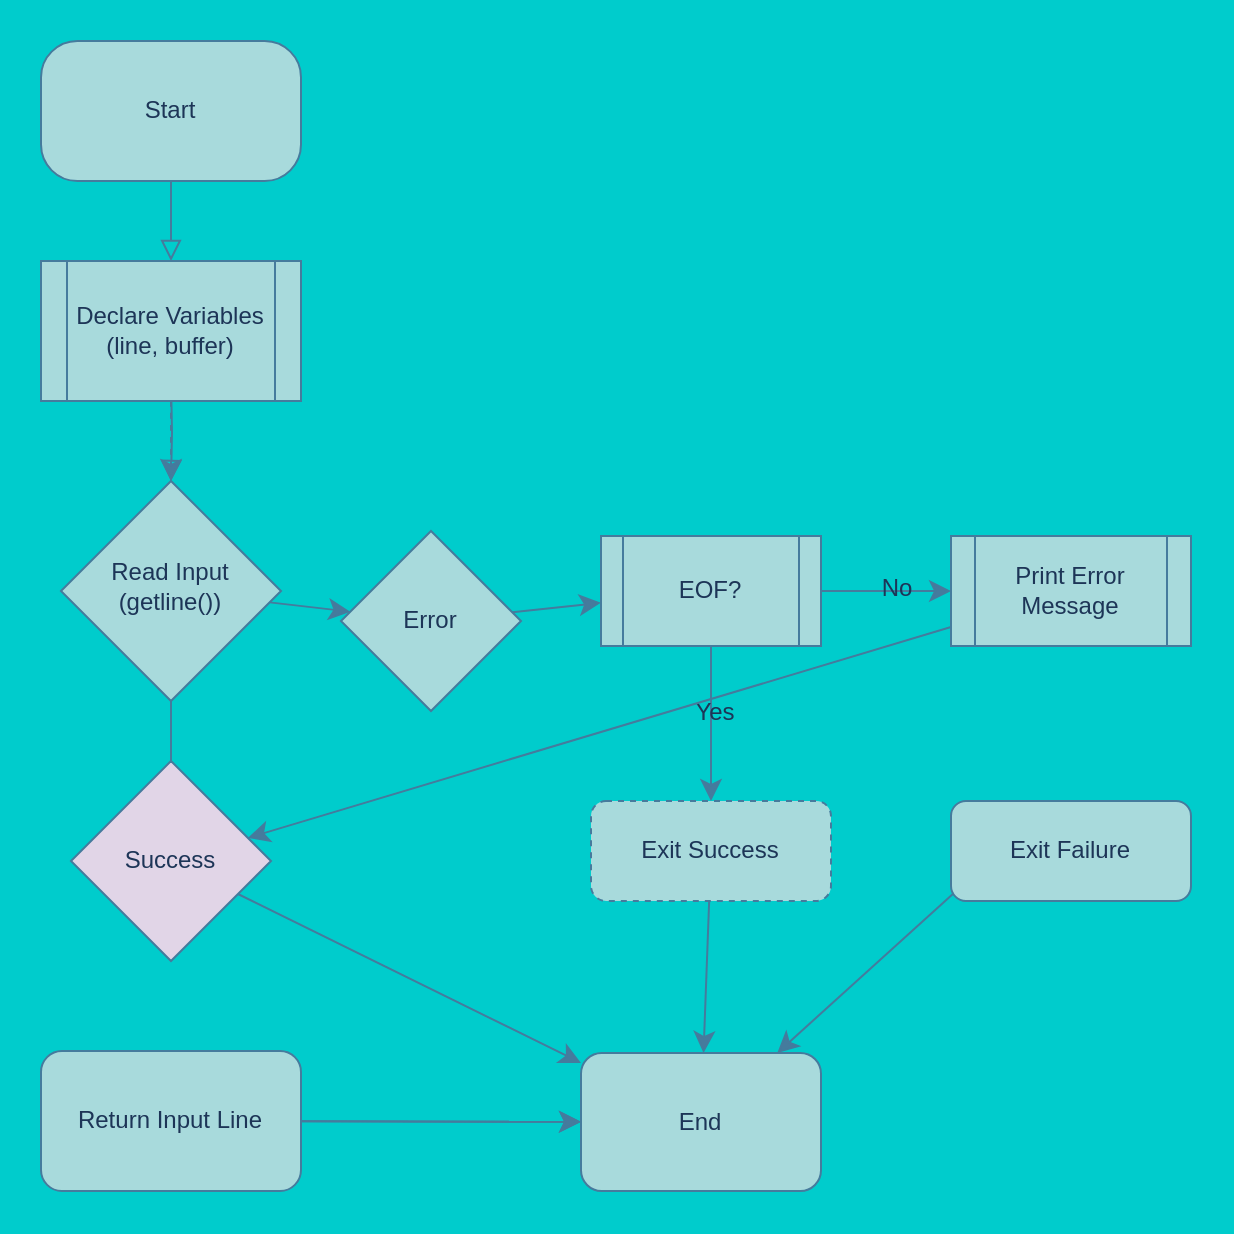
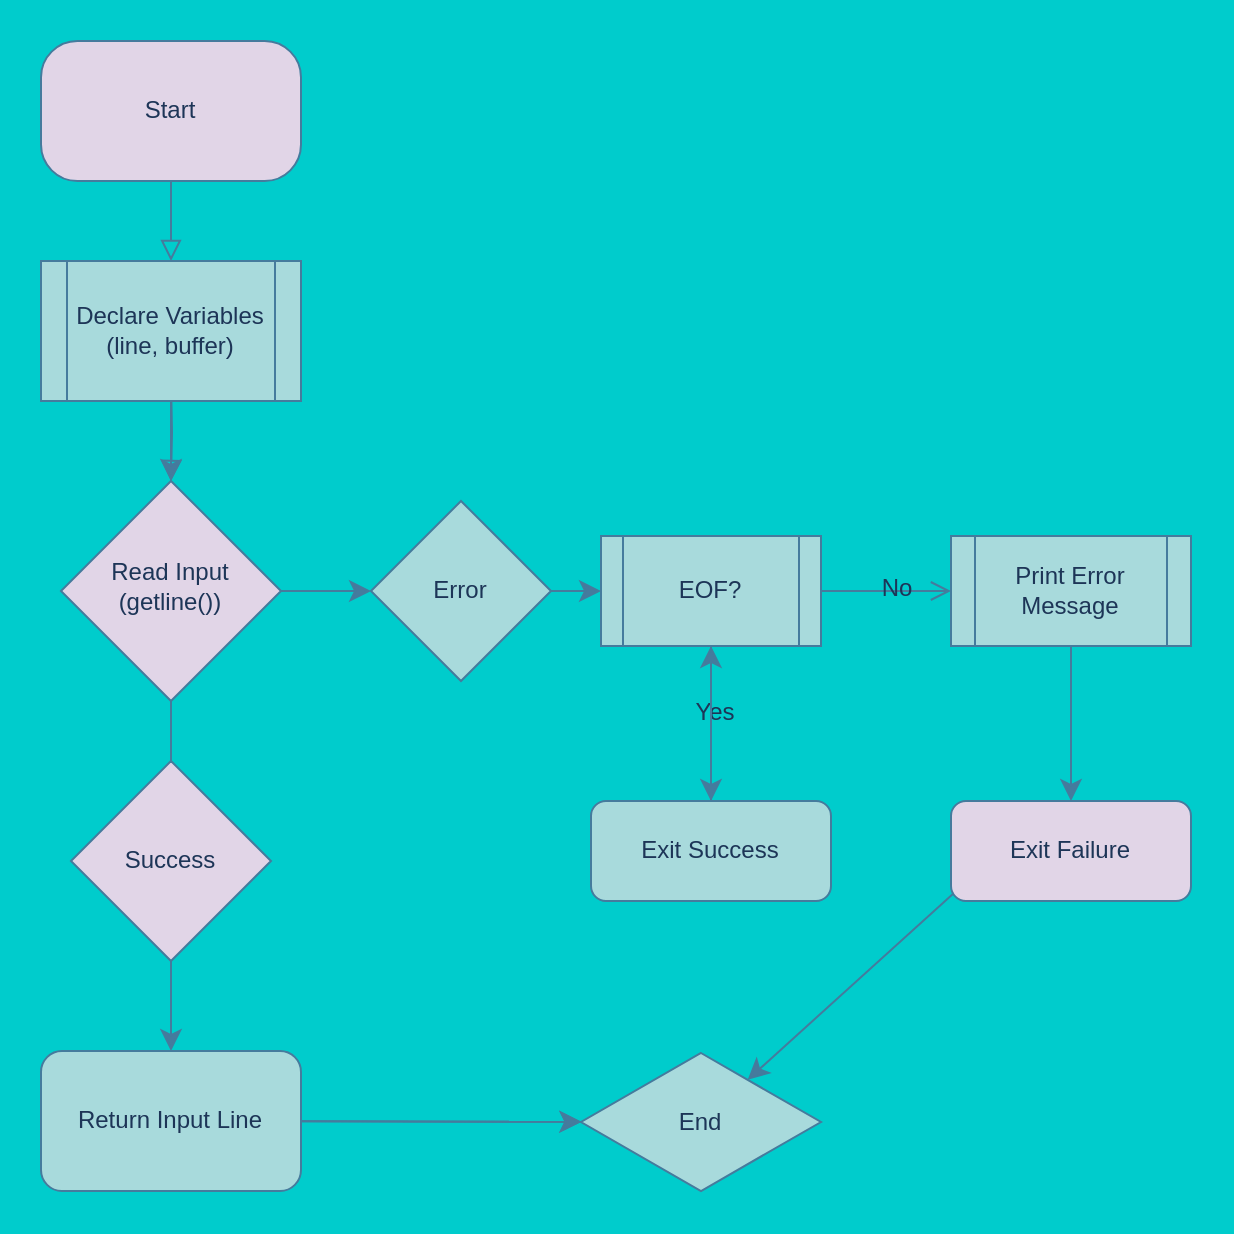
(171, 111) -> (171, 111)
(171, 461) -> (171, 461)
(171, 591) -> (171, 591)
(933, 591) -> (937, 591)
(431, 621) -> (461, 591)
(485, 767) -> (1071, 716)
(711, 851) -> (711, 851)
(1071, 851) -> (1071, 851)
(707, 970) -> (711, 800)
(404, 976) -> (171, 998)
(701, 1122) -> (701, 1122)
